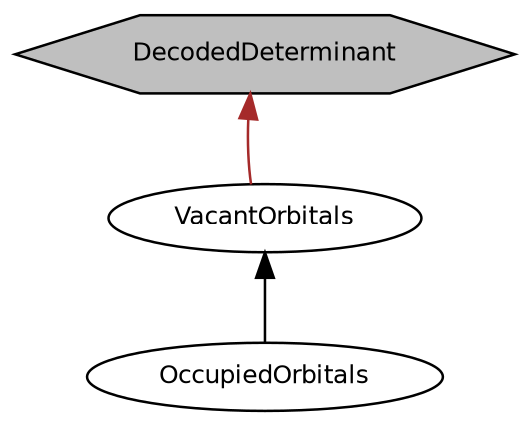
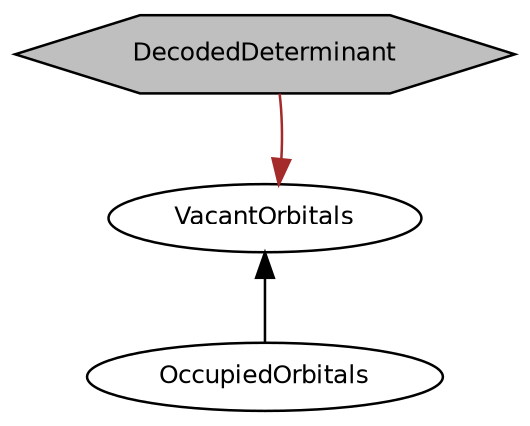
(248, 152) -> (282, 126)
